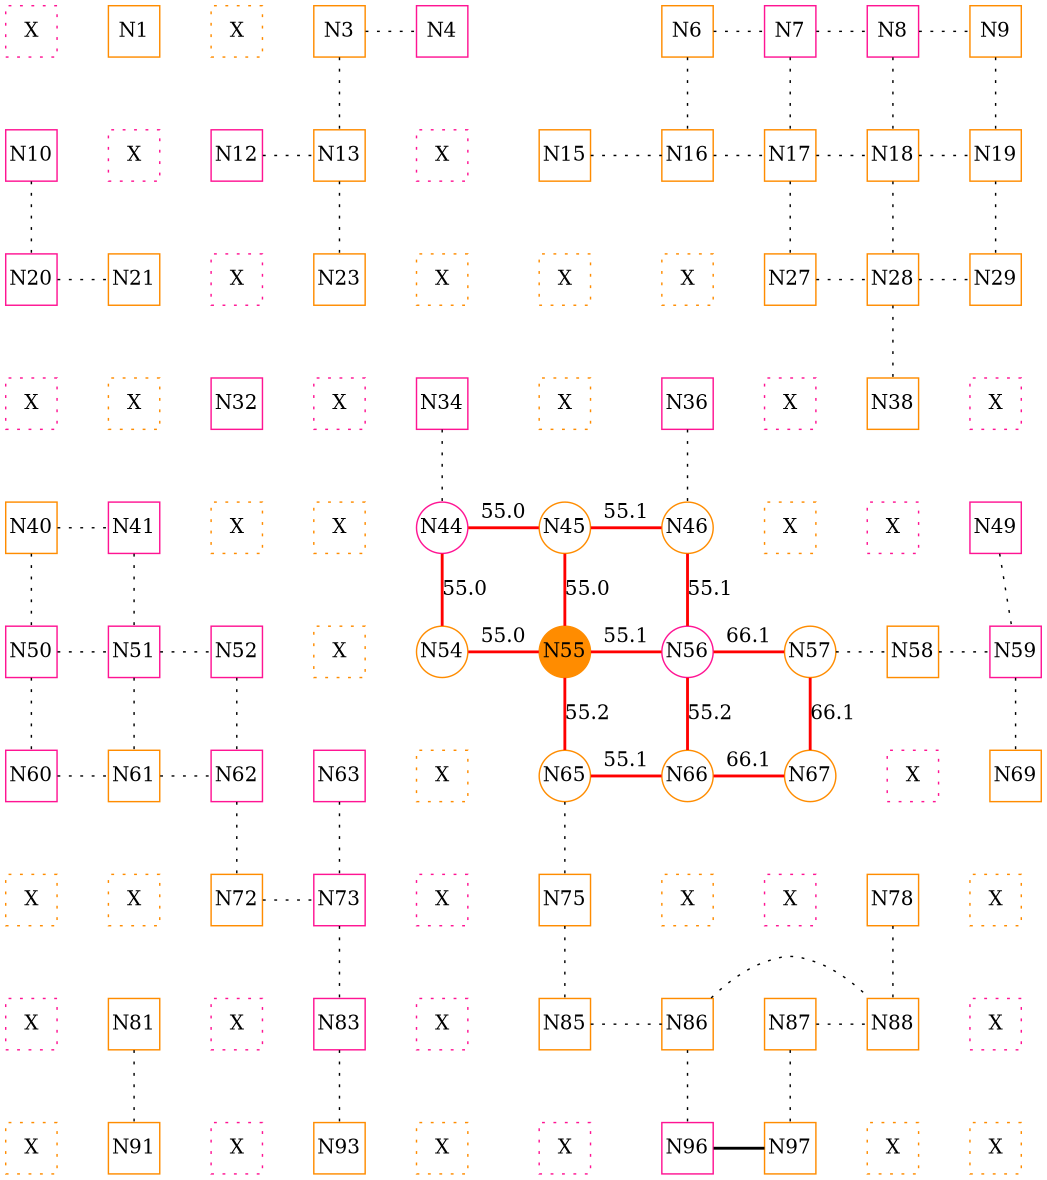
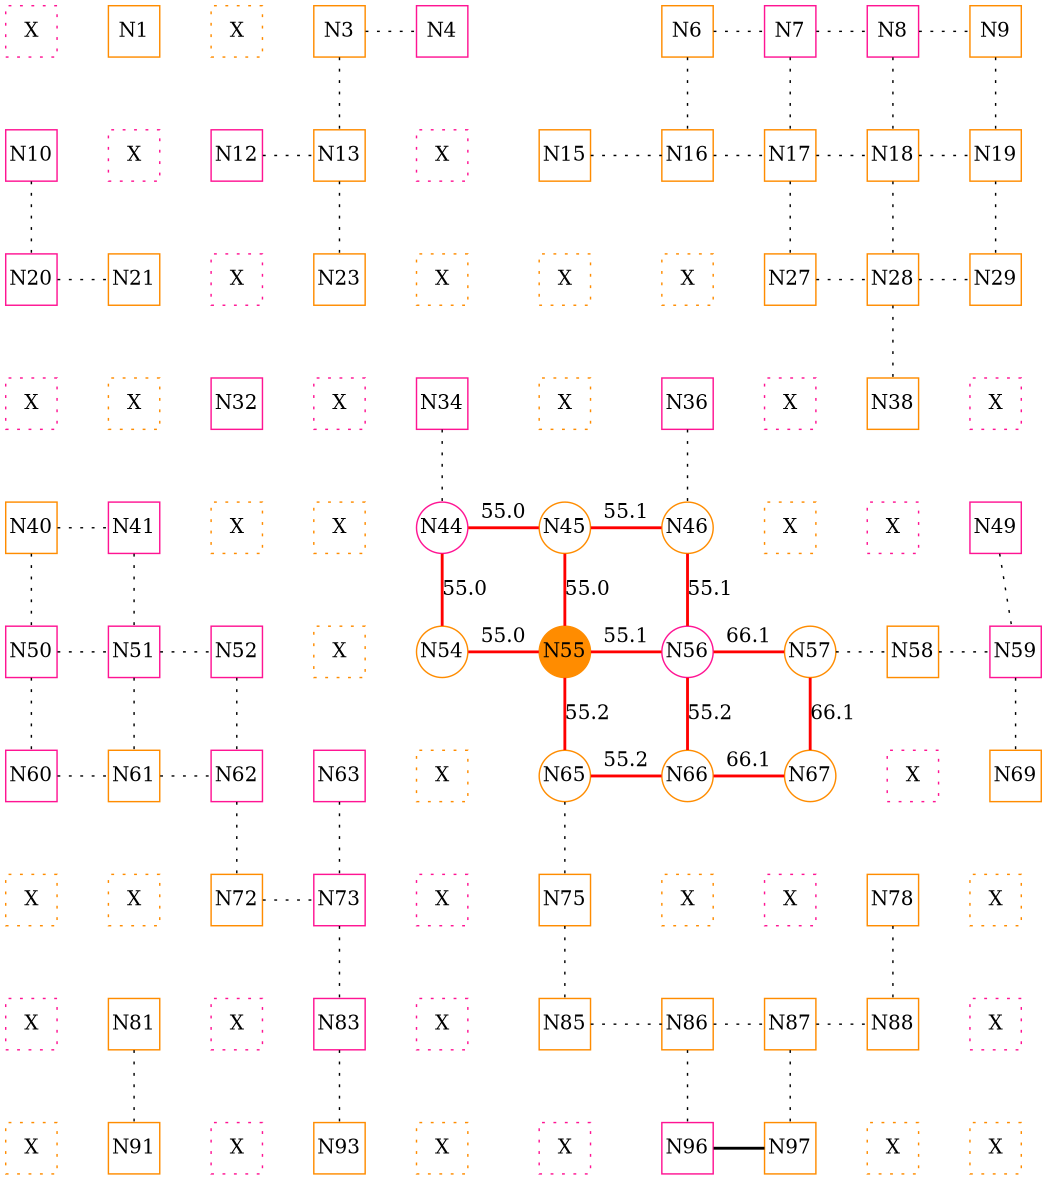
(626, 761) -> (626, 761)
(781, 957) -> (739, 1024)
